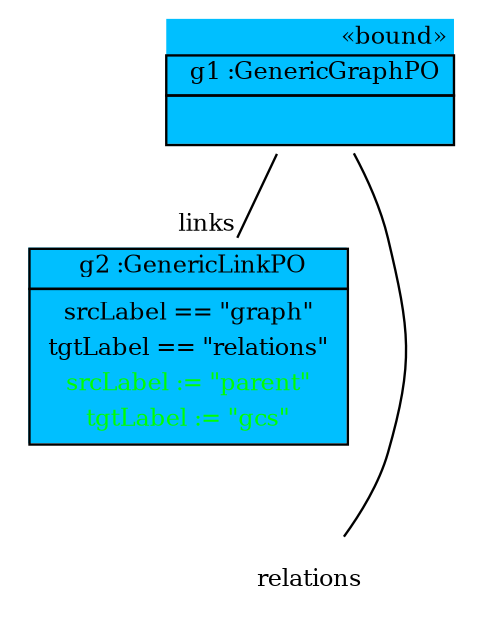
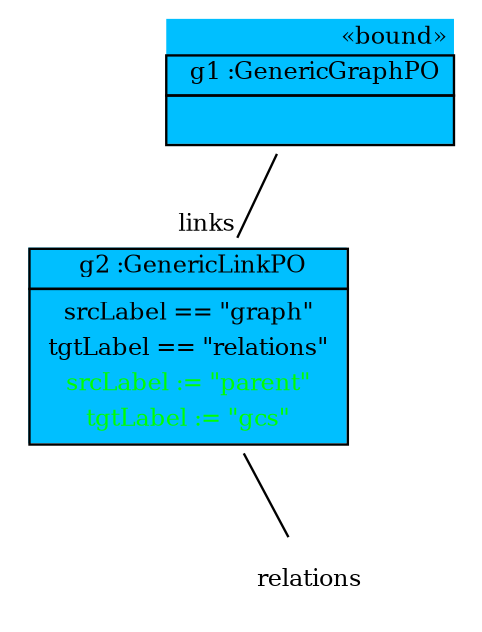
(406, 347) -> (266, 495)
